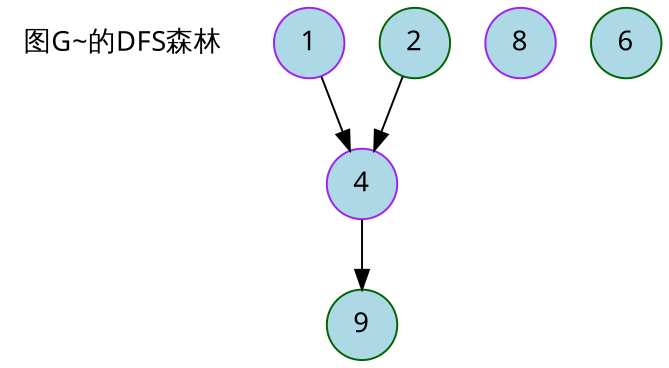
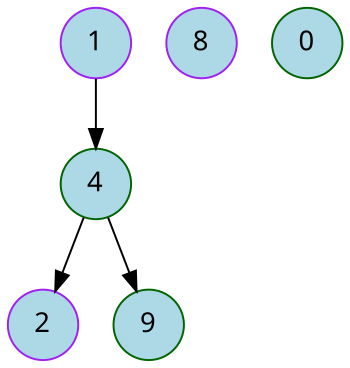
(123, 43) -> none
(415, 43) -> (43, 325)
(626, 43) -> (307, 43)
(392, 104) -> (73, 245)
(362, 184) -> (96, 184)
